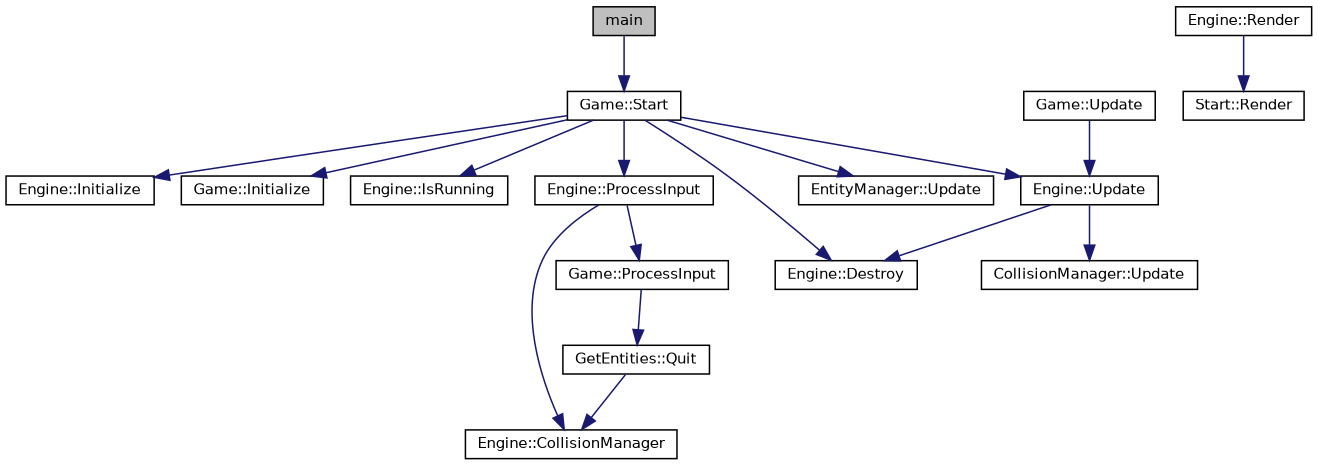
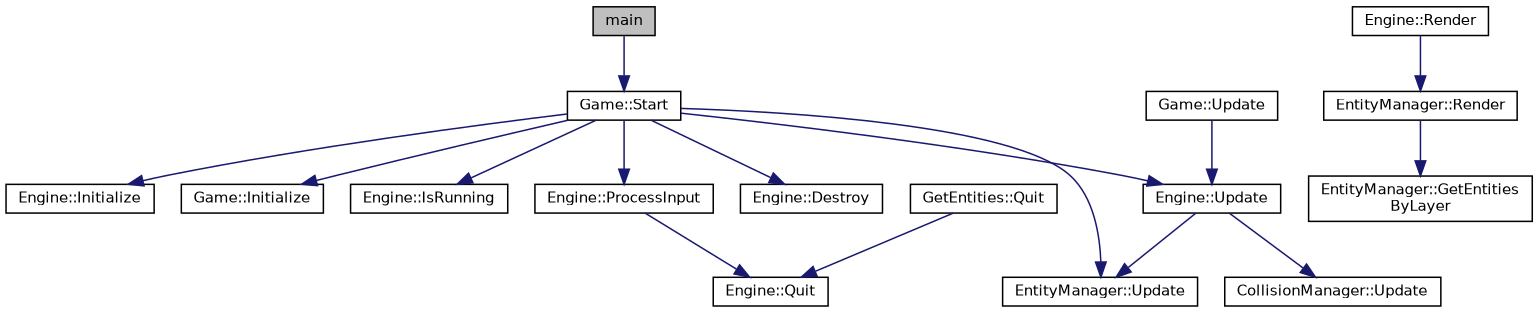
(1244, 106) -> (1420, 106)
none -> (1420, 199)
(975, 230) -> (1162, 240)
(642, 275) -> none
(571, 444) -> (771, 292)
